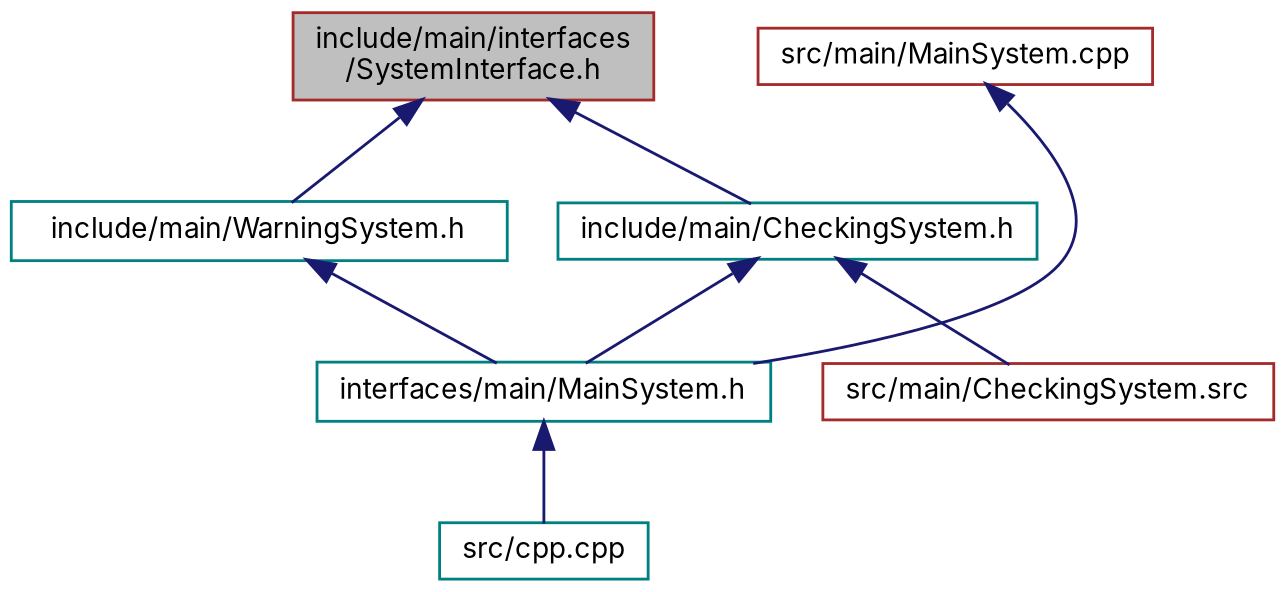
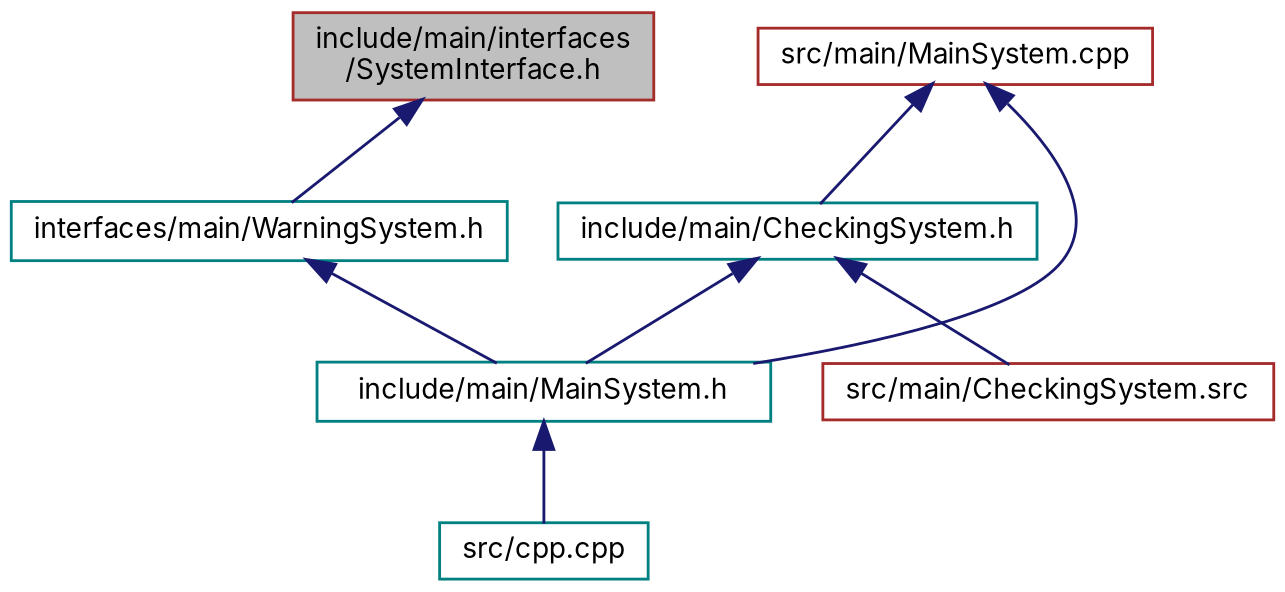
(663, 158) -> (866, 154)
(259, 231) -> (259, 231)
(544, 392) -> (544, 392)
